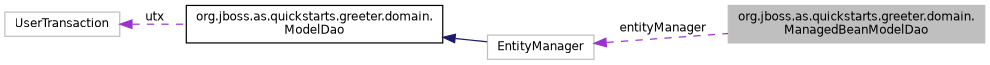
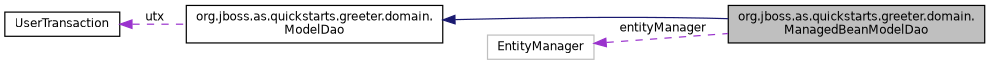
(62, 24) -> (62, 24)
(856, 24) -> (856, 24)
(471, 40) -> (592, 17)
